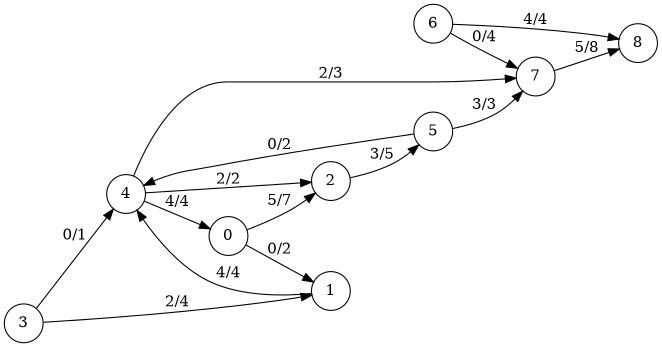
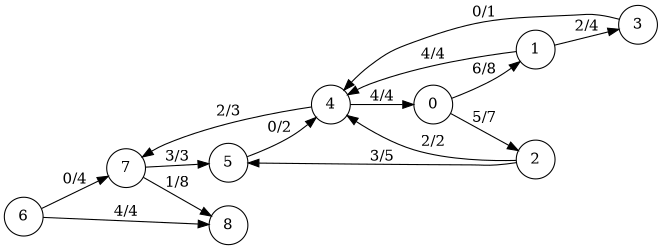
(587, 48) -> (177, 183)
(486, 119) -> (172, 166)
(223, 188) -> (433, 154)
(280, 250) -> (484, 70)
(172, 312) -> (581, 39)
